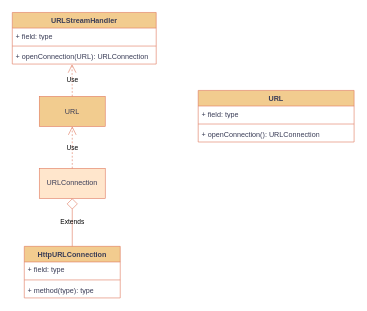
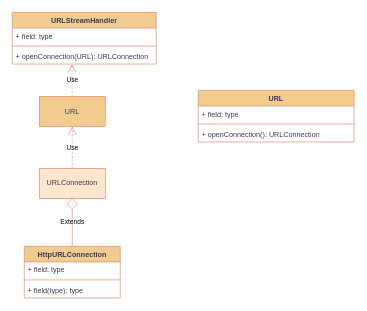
(65, 291) -> (62, 291)
